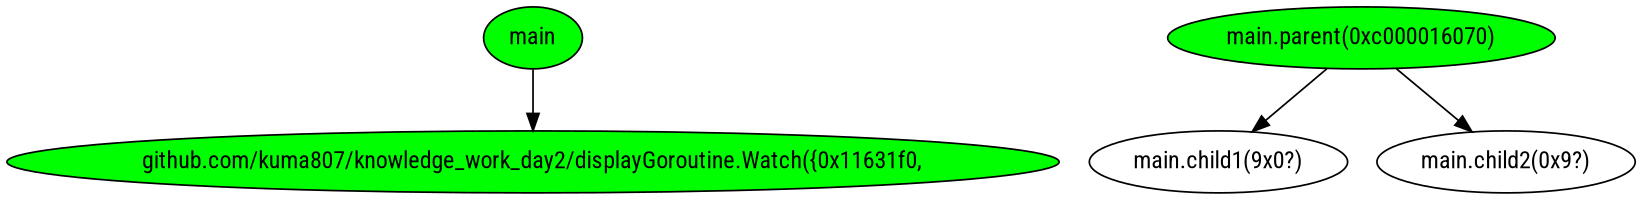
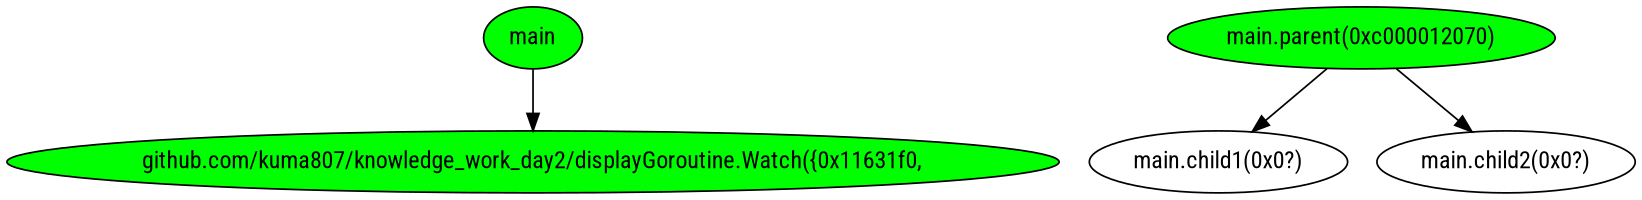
(1361, 38) -> (1361, 38)
(1218, 162) -> (1218, 162)
(1506, 162) -> (1506, 162)
